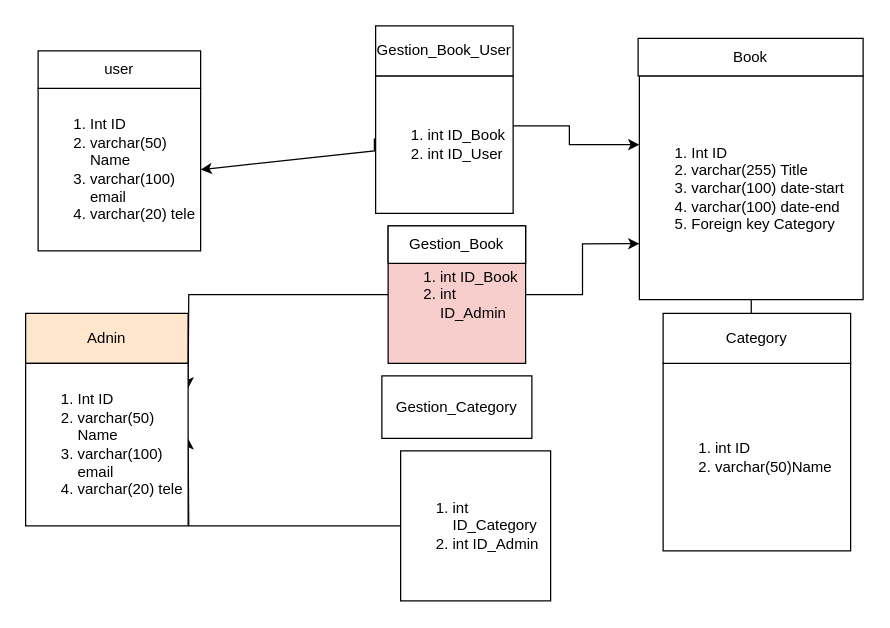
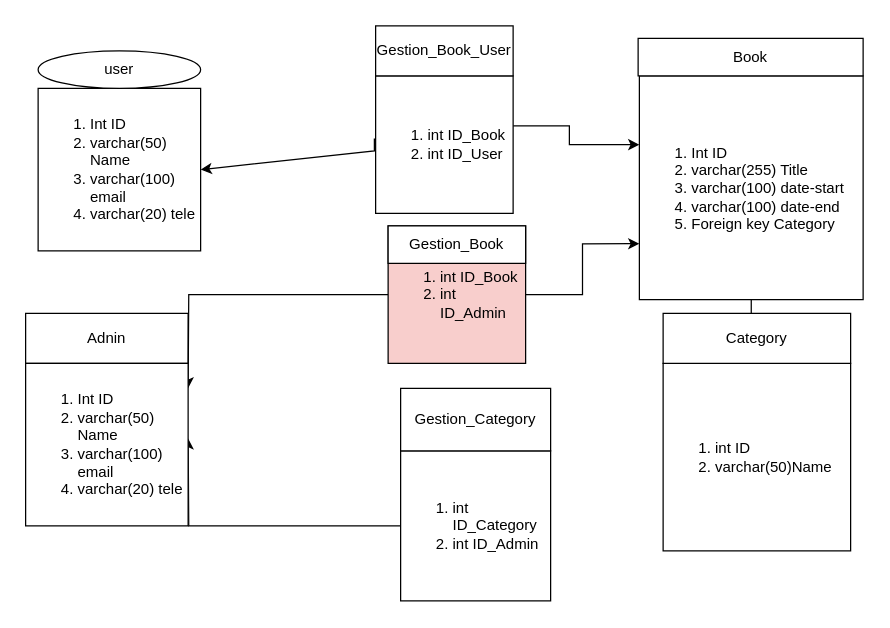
(119, 69) -> (119, 69)
(107, 338) -> (107, 338)
(457, 407) -> (476, 419)
